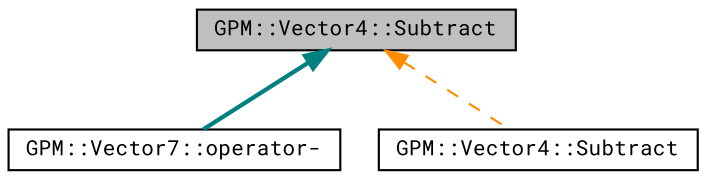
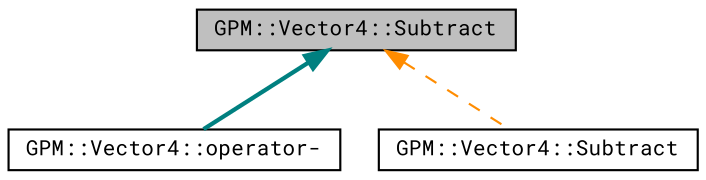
(174, 150) -> (174, 150)
